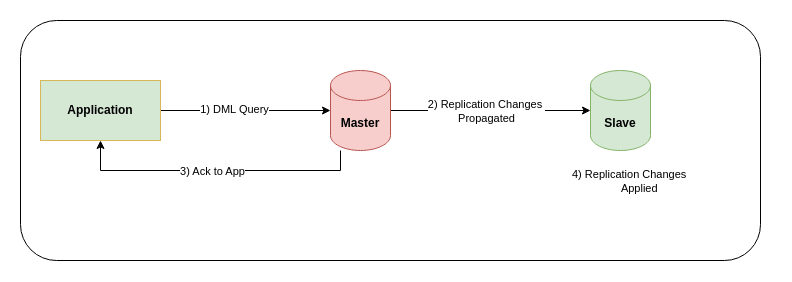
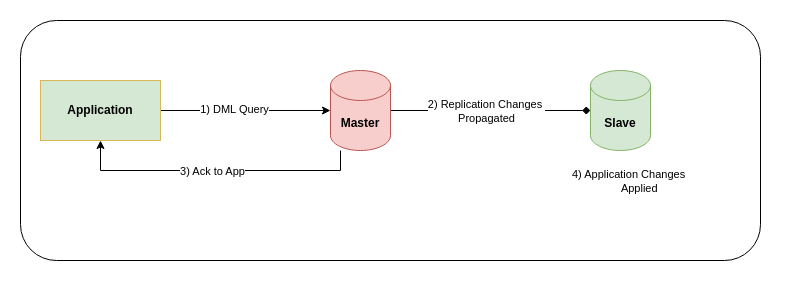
(582, 111) -> (582, 111)
(639, 182) -> (639, 182)
